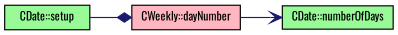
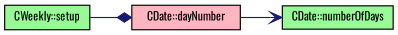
(47, 18) -> (47, 18)
(186, 18) -> (186, 18)
